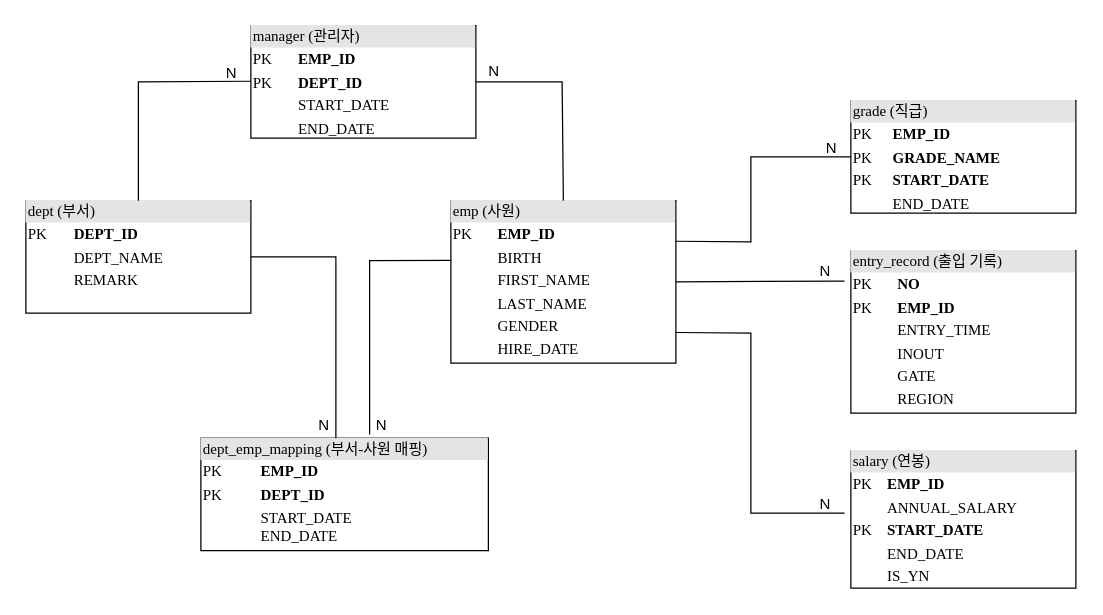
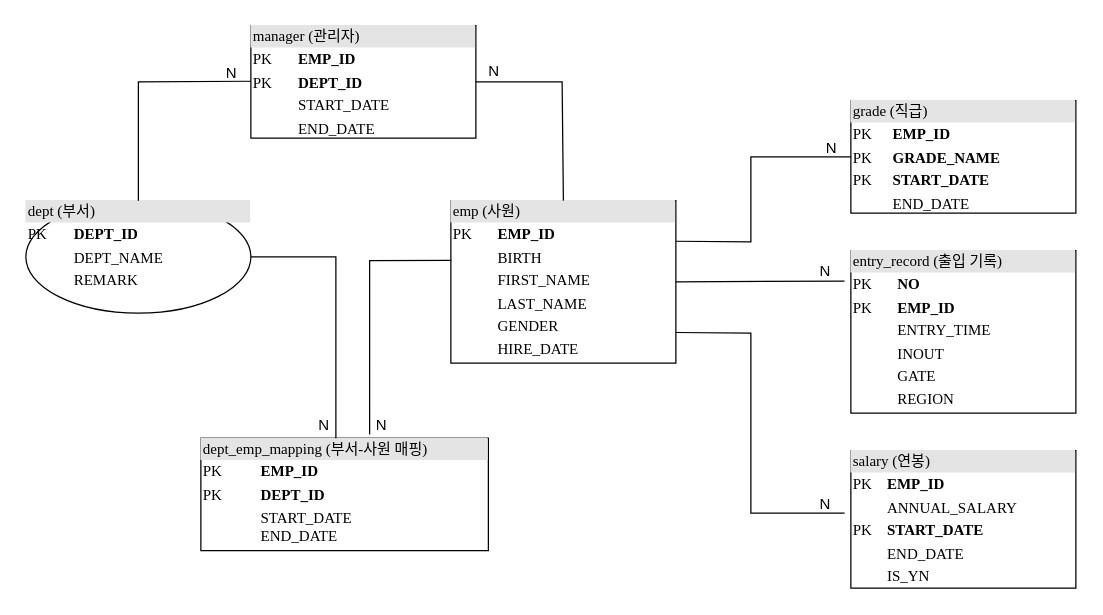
(138, 257) -> (138, 257)
